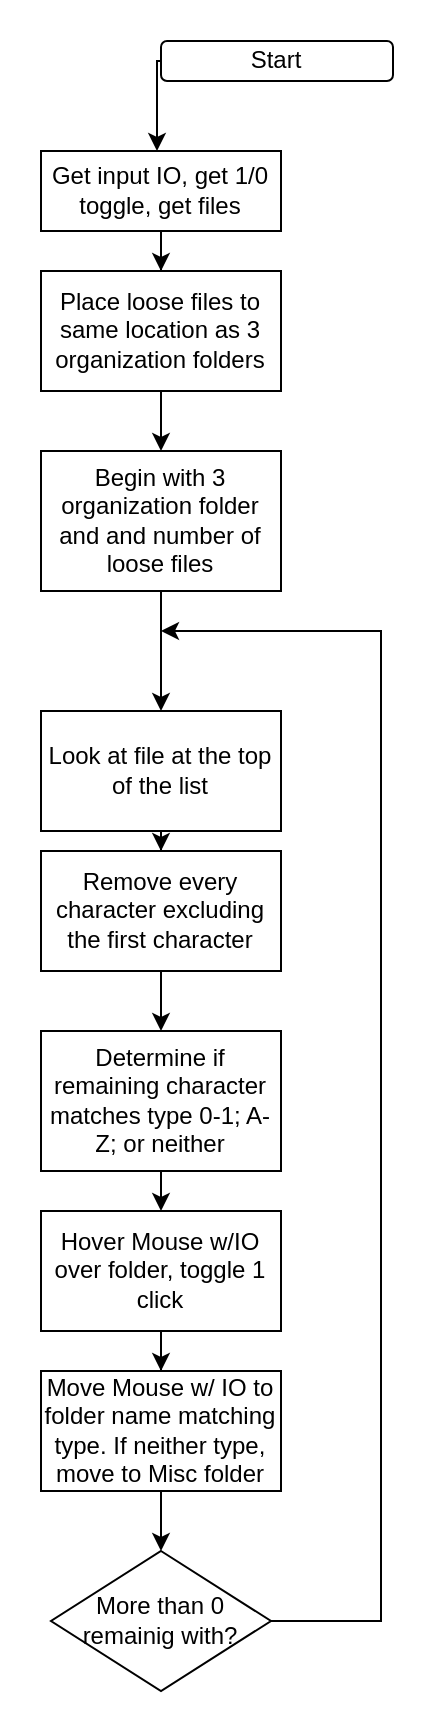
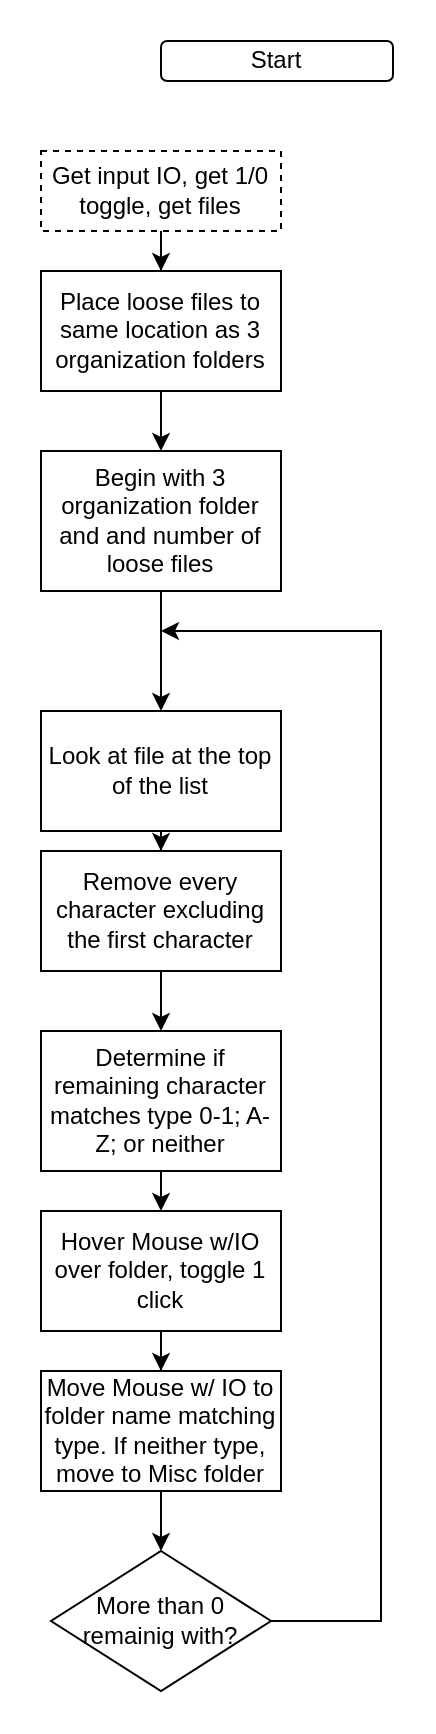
(157, 97) -> none
(161, 191) -> (161, 191)
